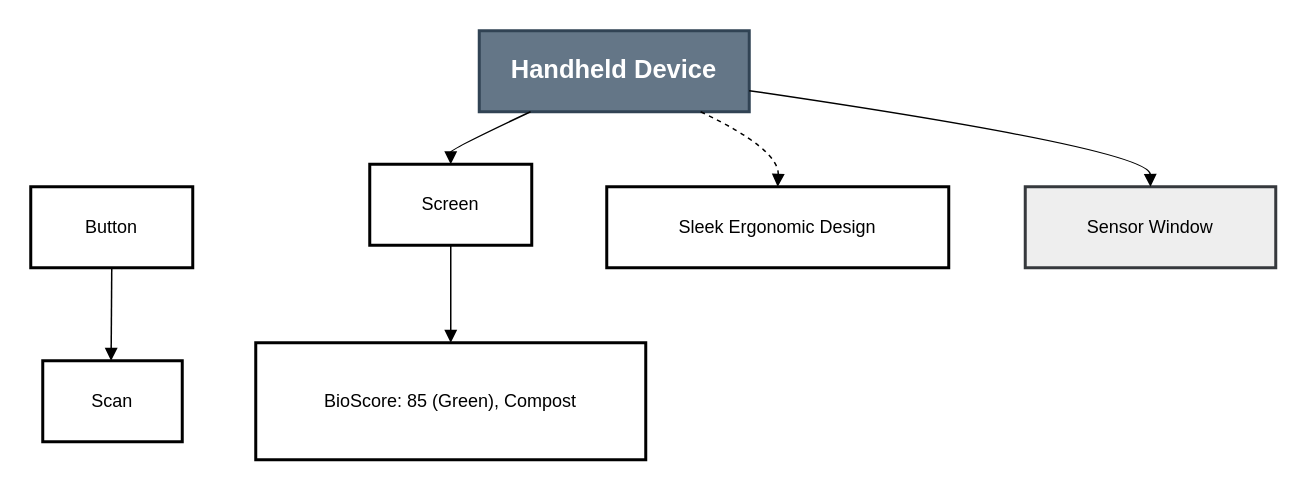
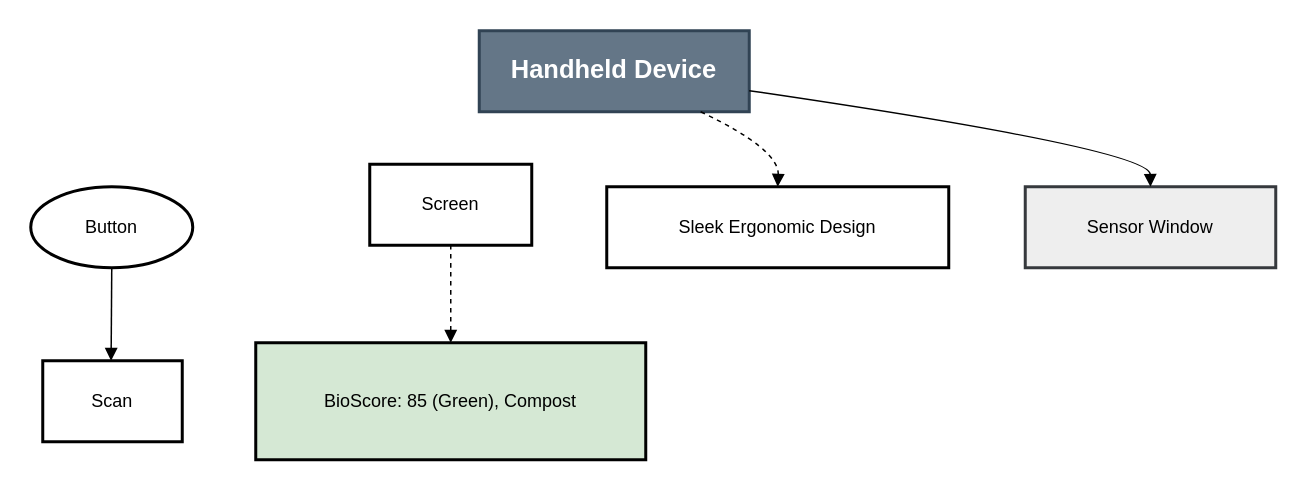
(491, 131) -> none
(112, 227) -> (112, 227)
(451, 288) -> (451, 288)
(451, 401) -> (451, 401)
